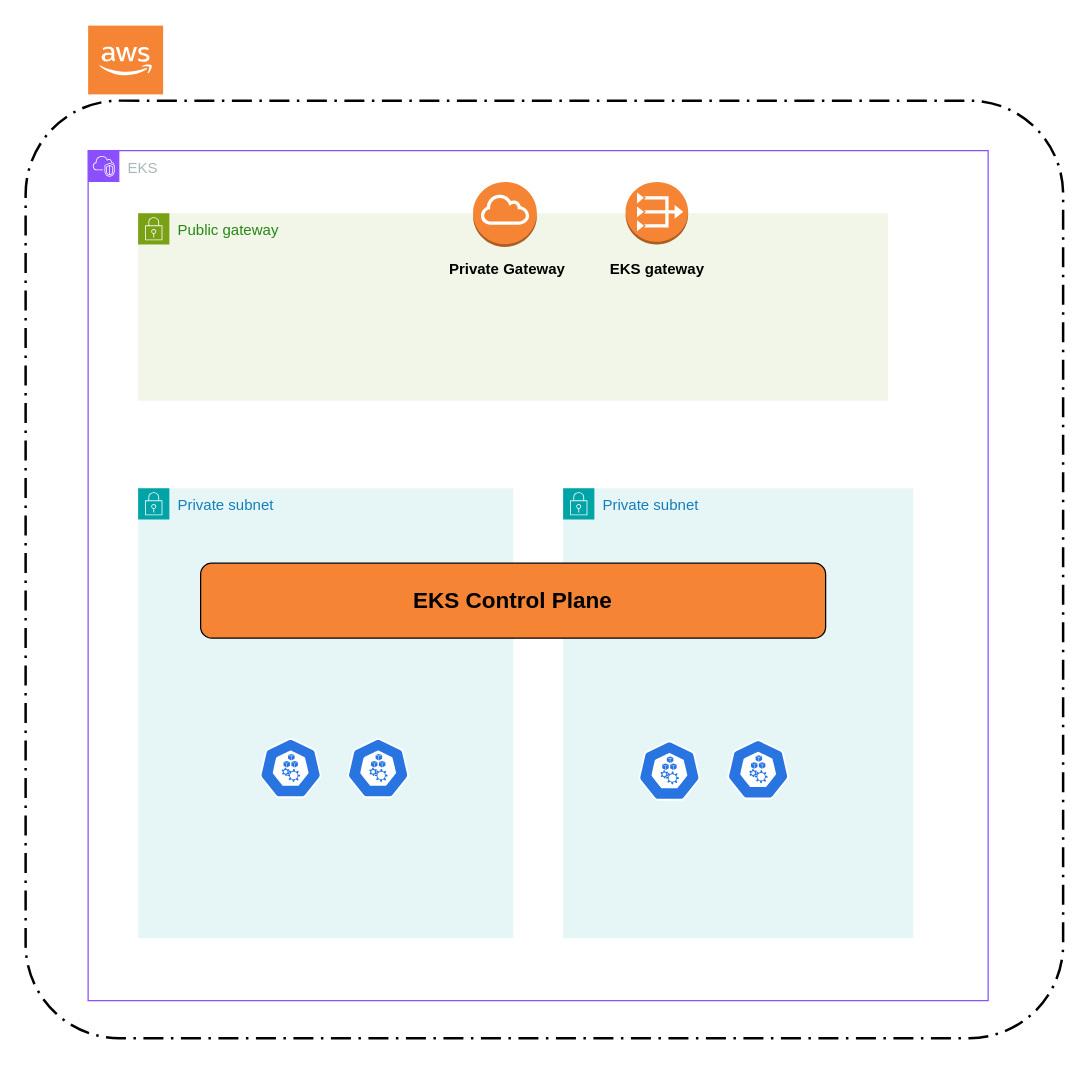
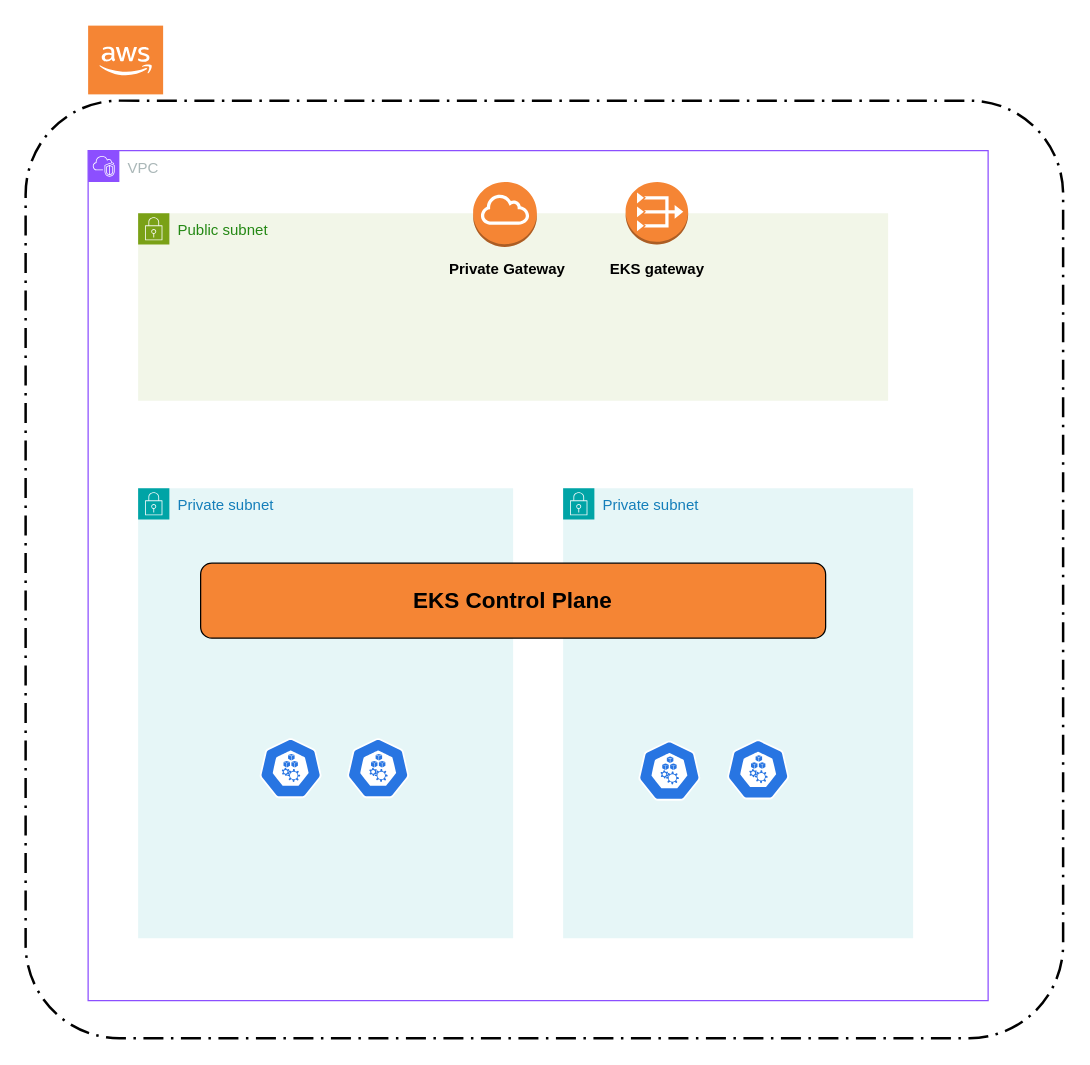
(141, 168) -> (141, 168)
(231, 231) -> (227, 231)
